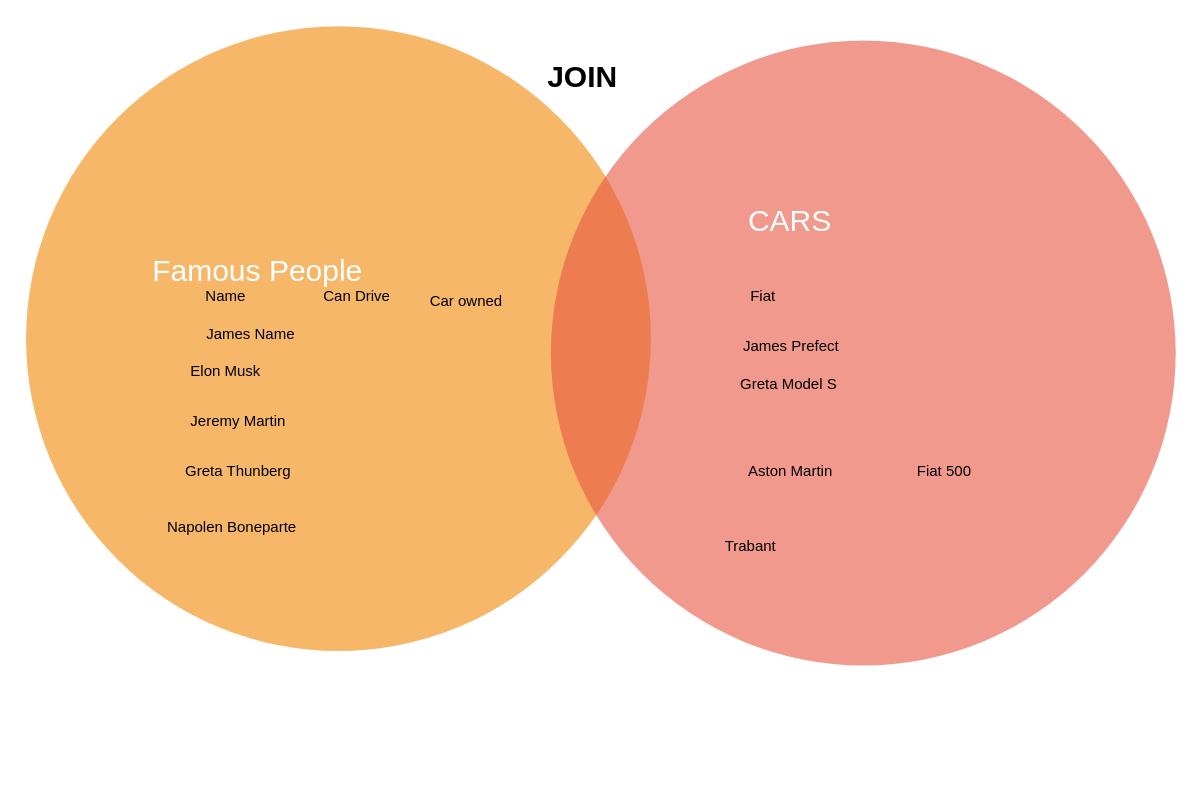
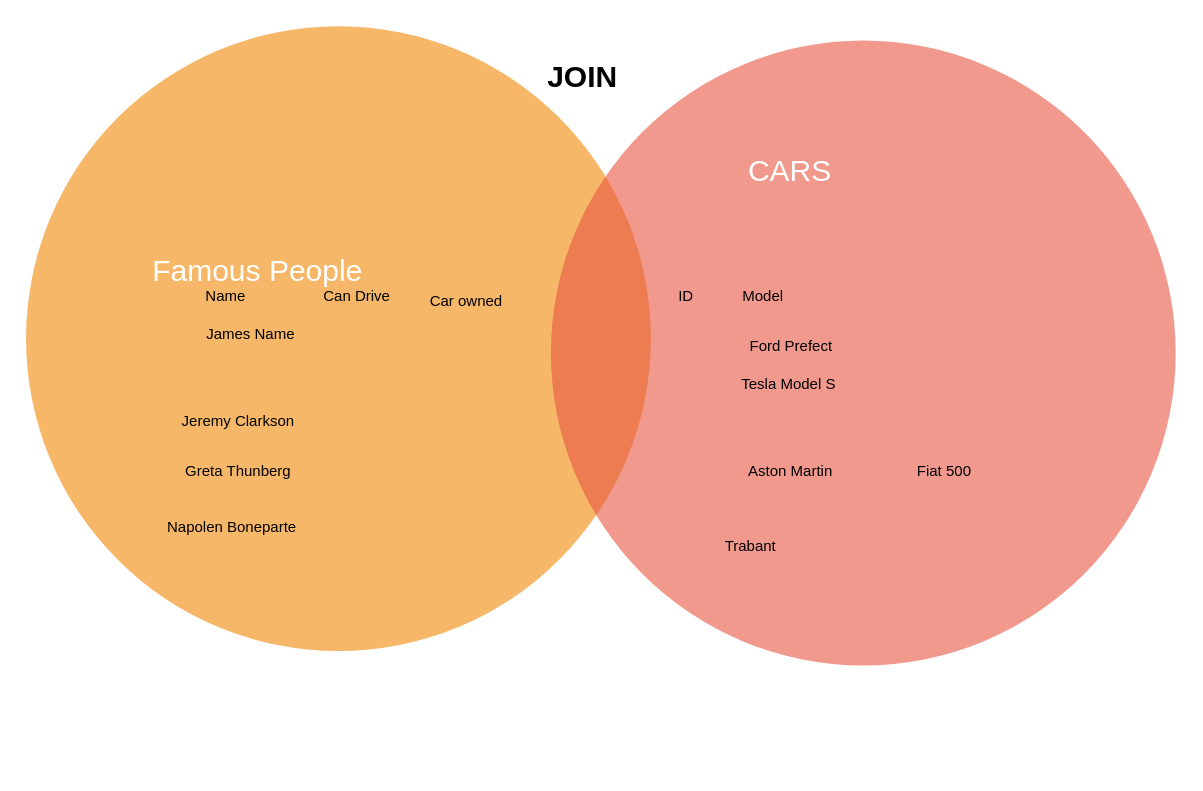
(790, 222) -> (790, 172)
none -> (688, 297)
(763, 297) -> (763, 297)
(791, 347) -> (791, 347)
(226, 372) -> none
(789, 384) -> (789, 384)
(238, 422) -> (238, 422)
